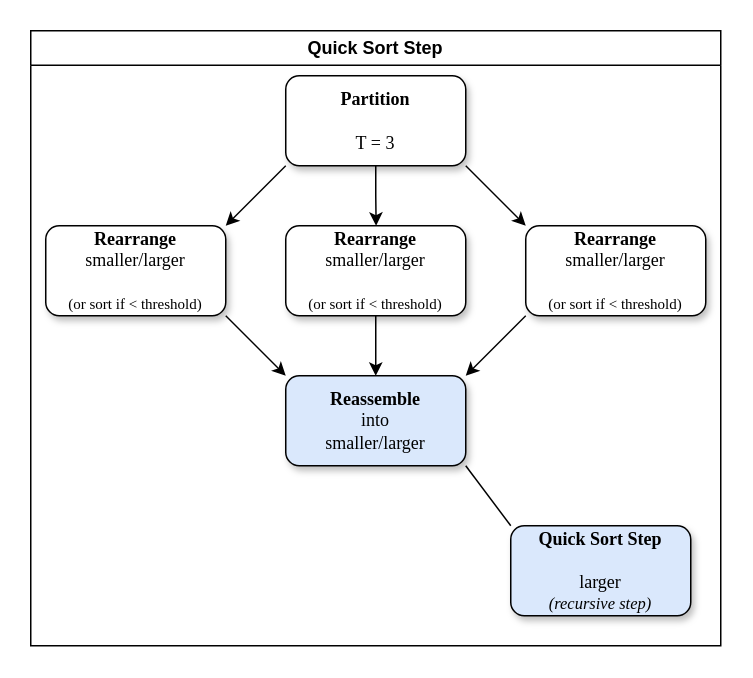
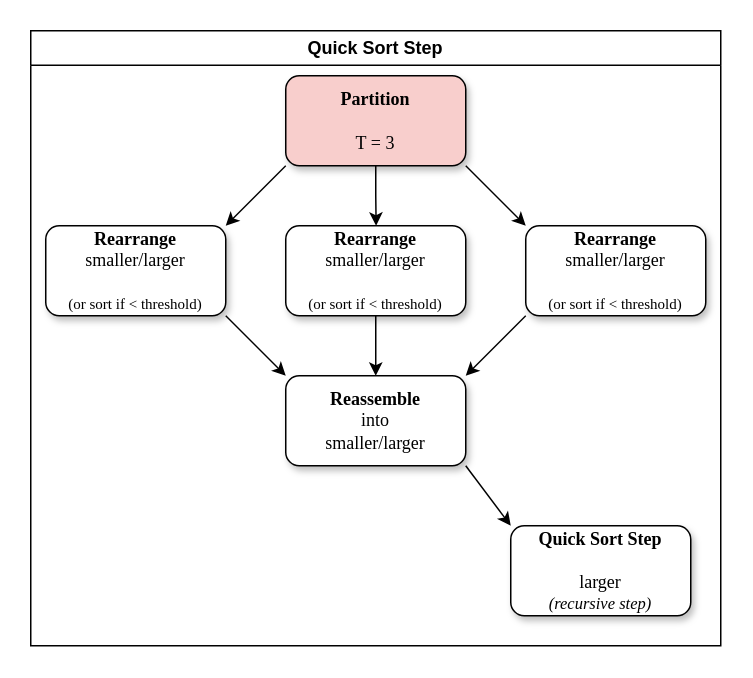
(376, 121) -> (376, 121)
(376, 421) -> (376, 421)
(507, 520) -> (504, 517)
(601, 571) -> (601, 571)
